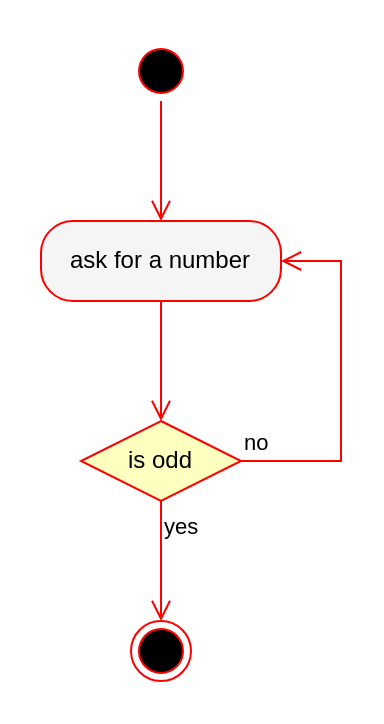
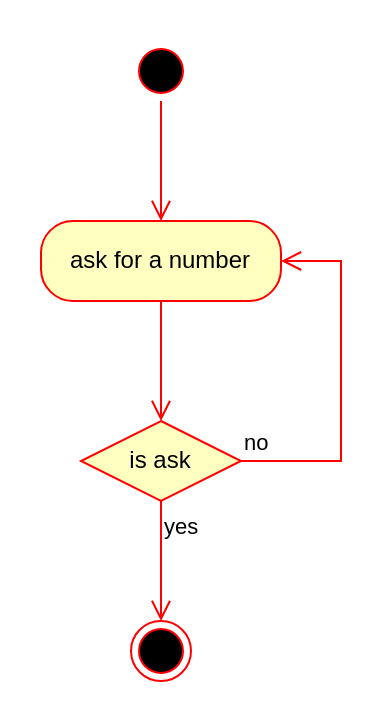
(161, 261) -> (161, 261)
(161, 461) -> (161, 461)
